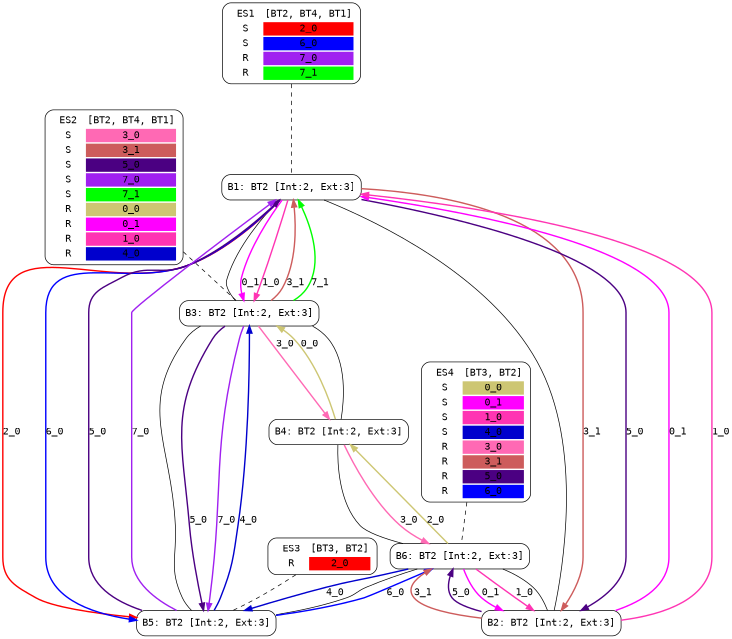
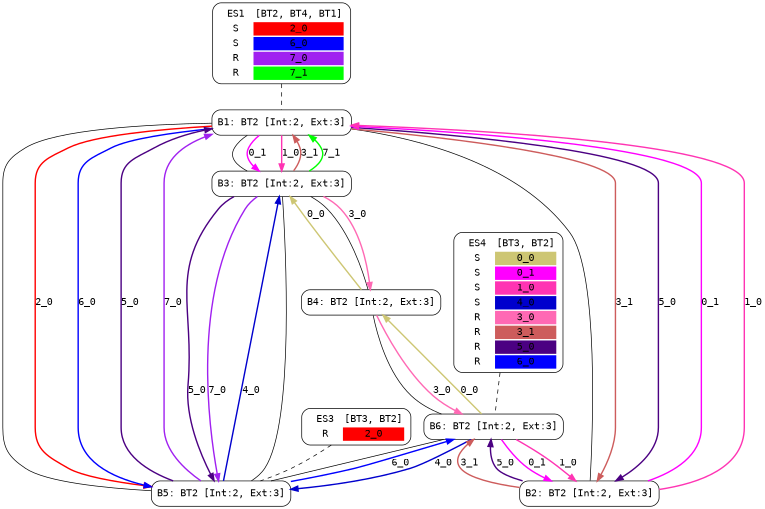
(114, 187) -> none
none -> (3, 277)
(436, 520) -> (469, 390)
(530, 585) -> none
